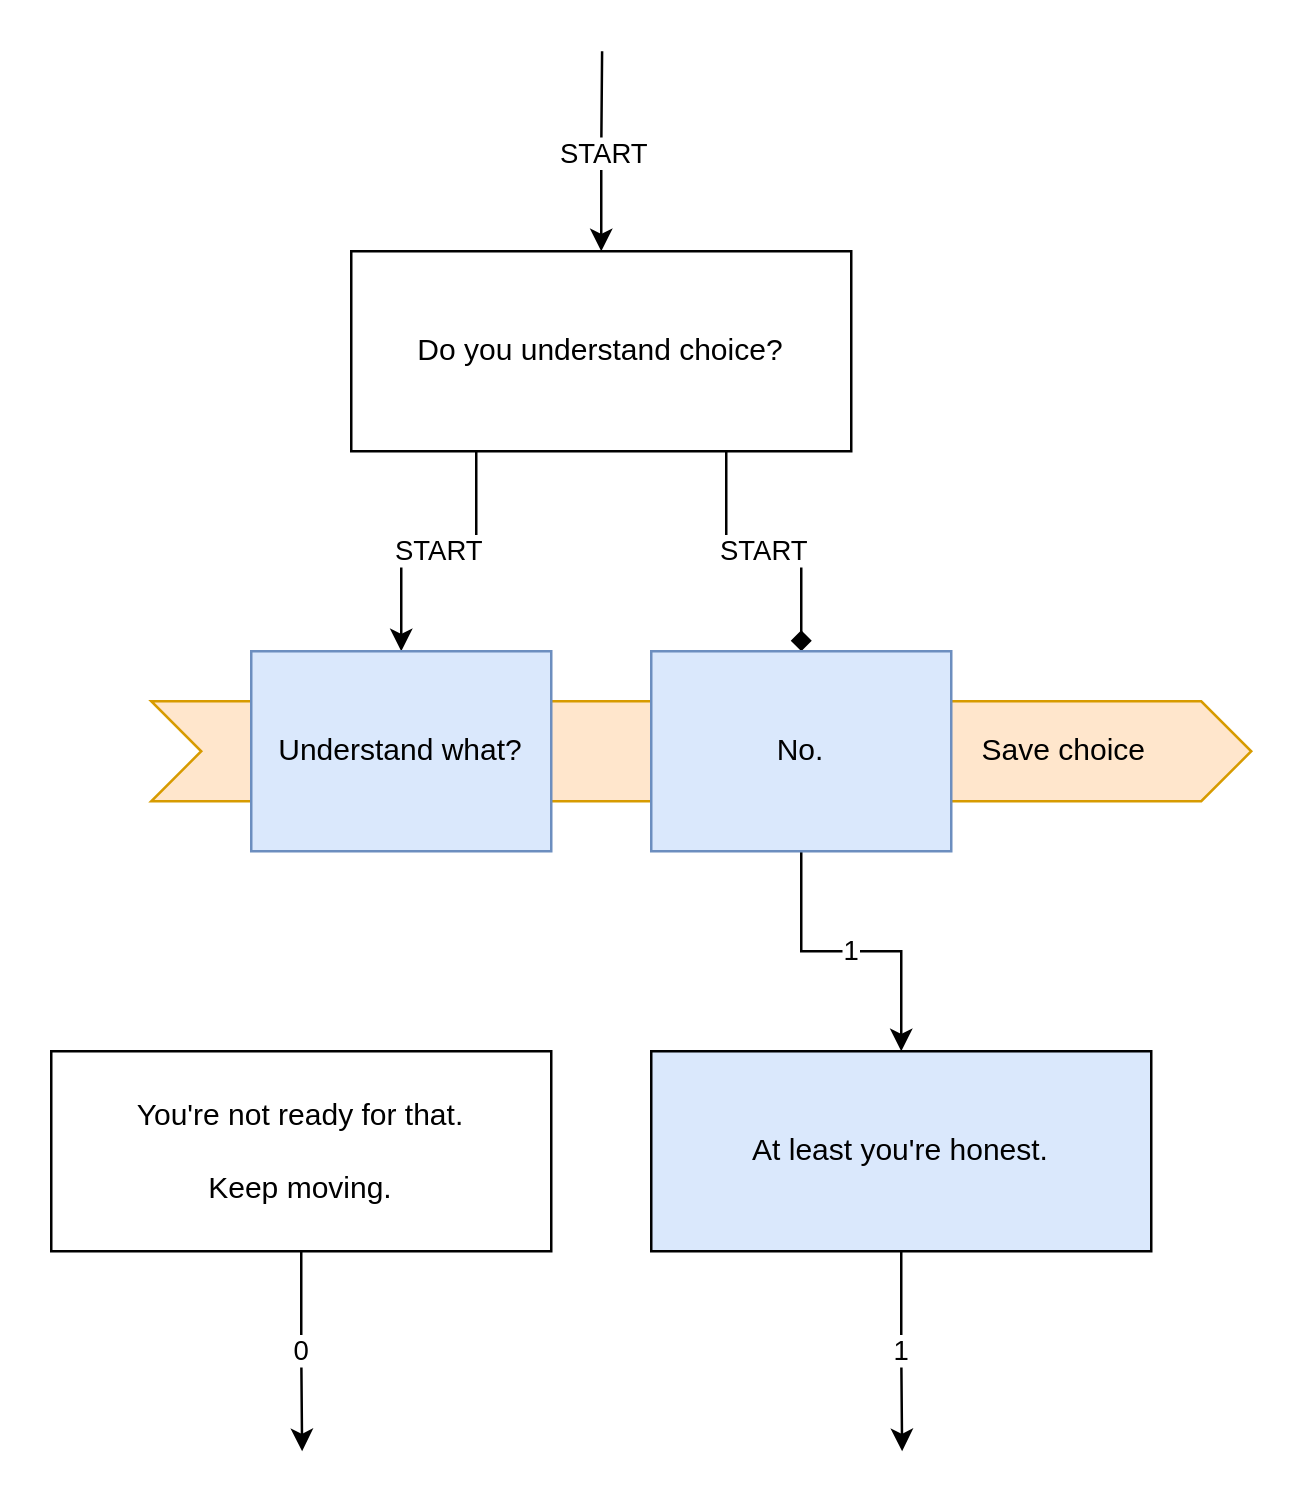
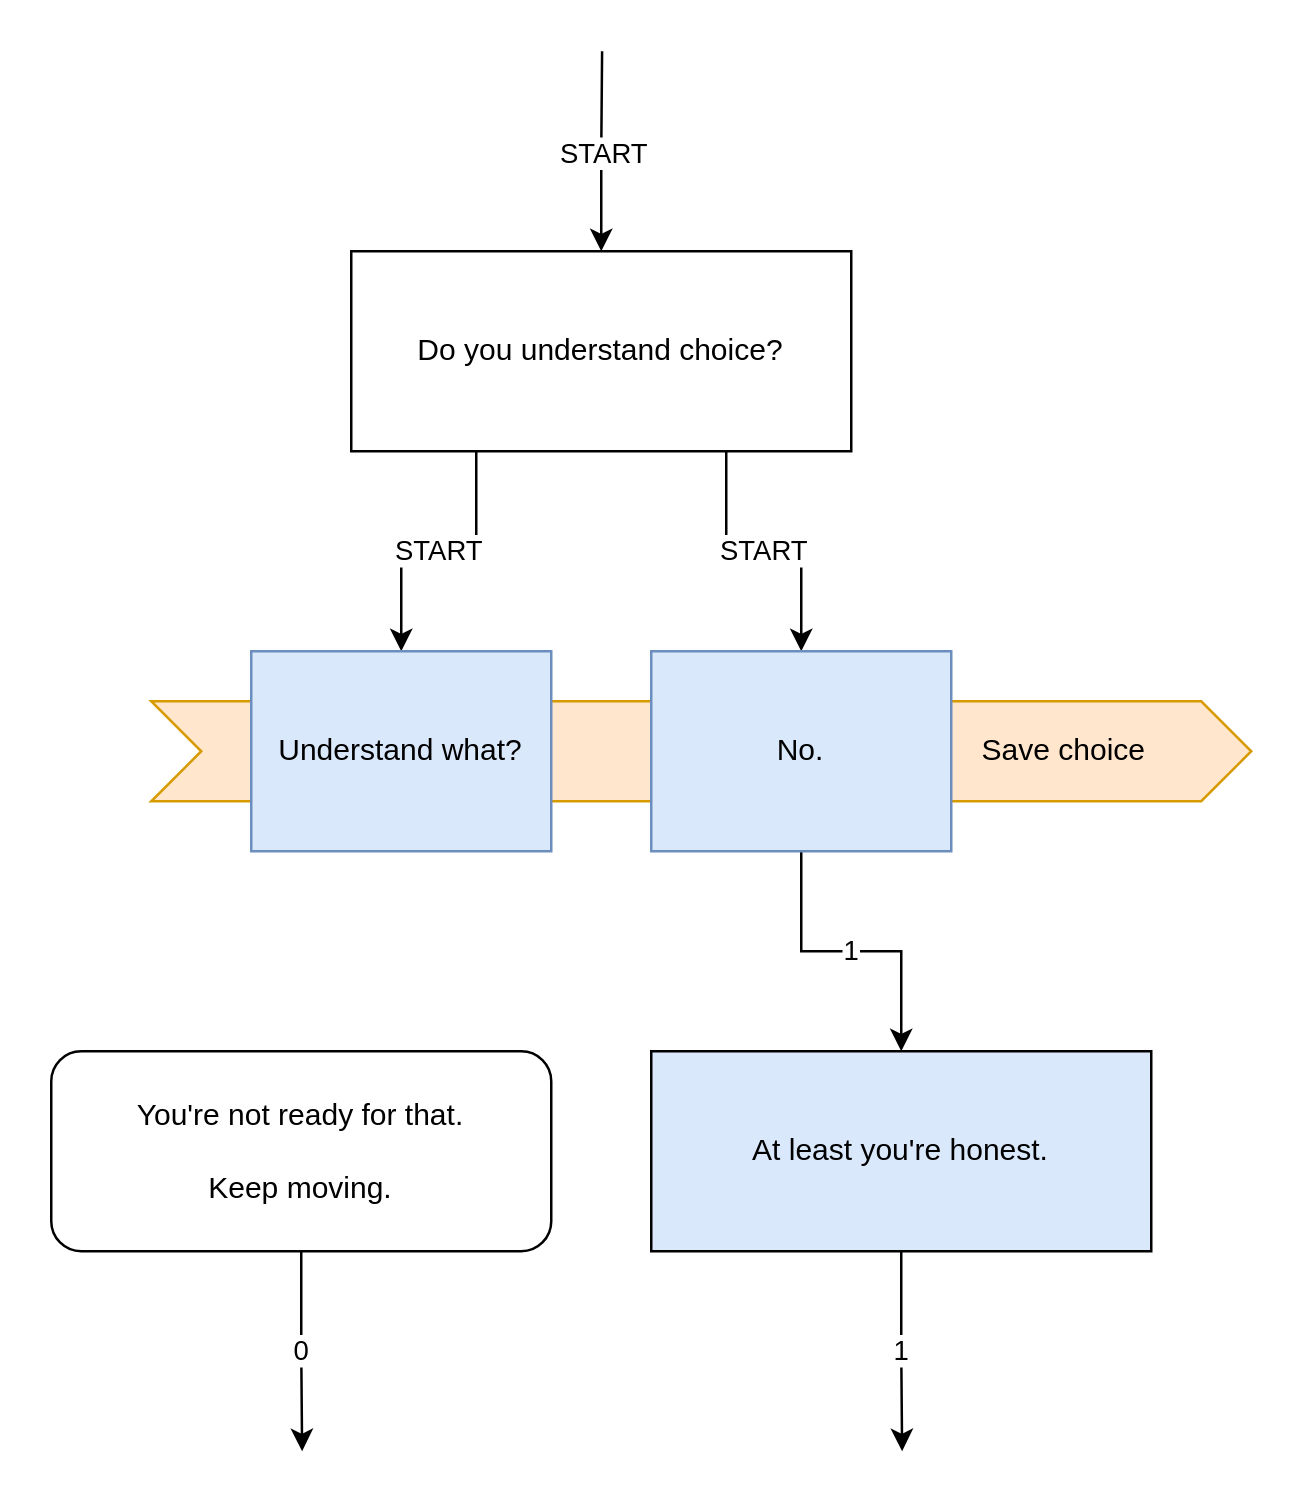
(801, 631) -> (801, 632)
(301, 1151) -> (301, 1151)
